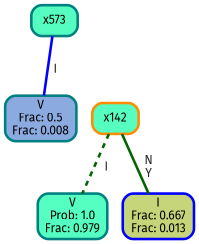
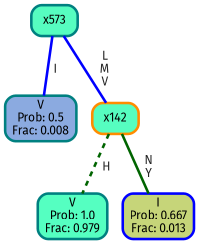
none -> (85, 69)
(41, 118) -> (41, 118)
(105, 167) -> (105, 167)
(158, 216) -> (158, 216)
